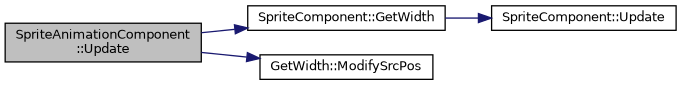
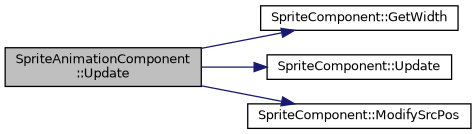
(462, 18) -> (228, 67)
(346, 67) -> (359, 116)
